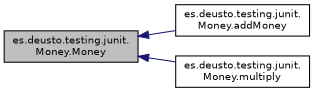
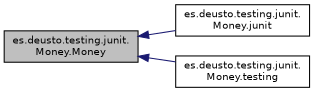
(243, 20) -> (243, 20)
(243, 72) -> (243, 72)
